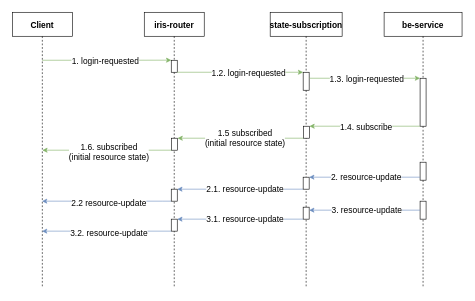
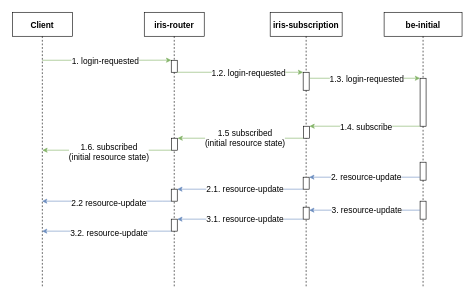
(306, 25) -> (306, 25)
(423, 25) -> (423, 25)
